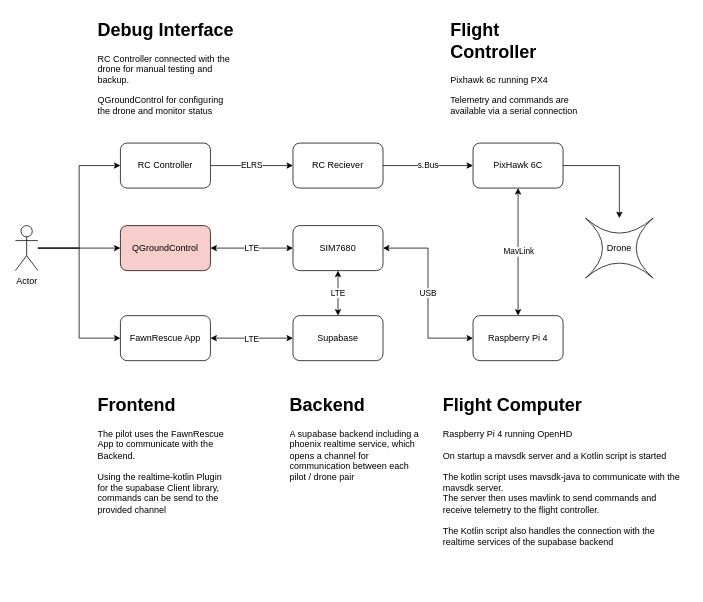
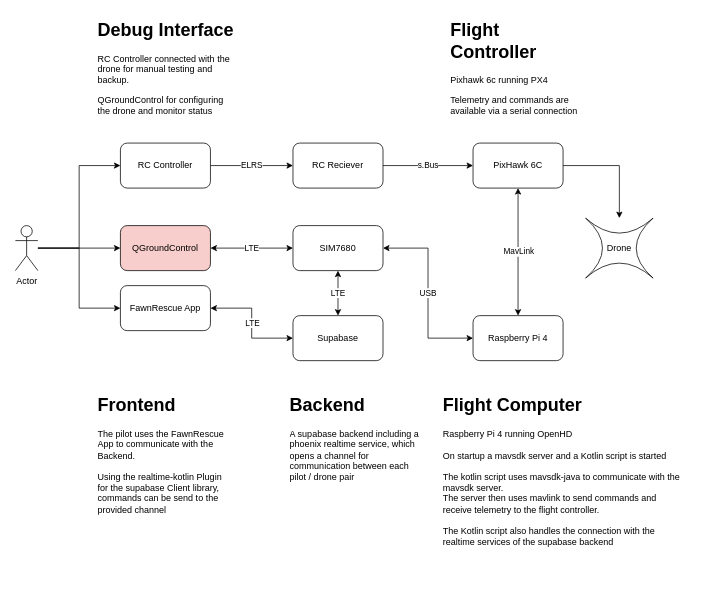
(165, 338) -> (165, 308)
